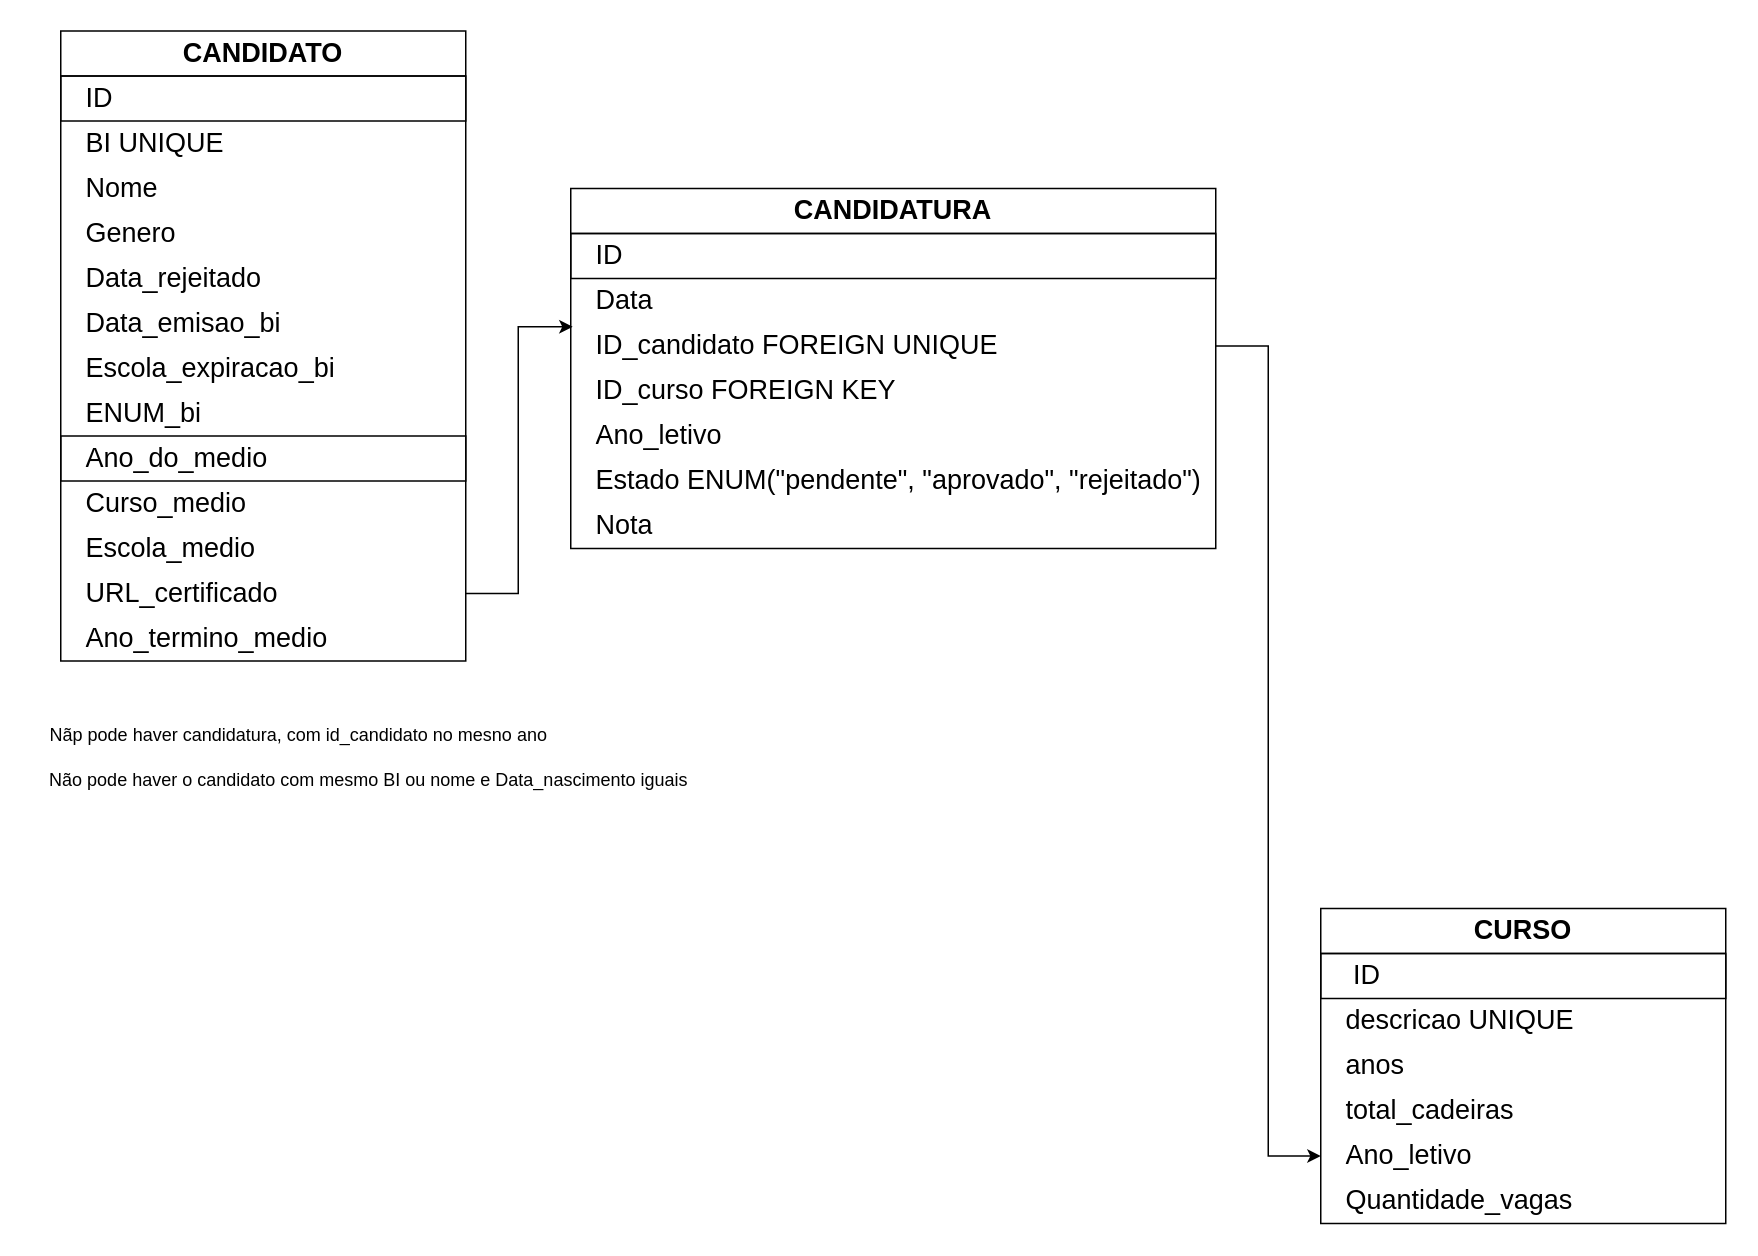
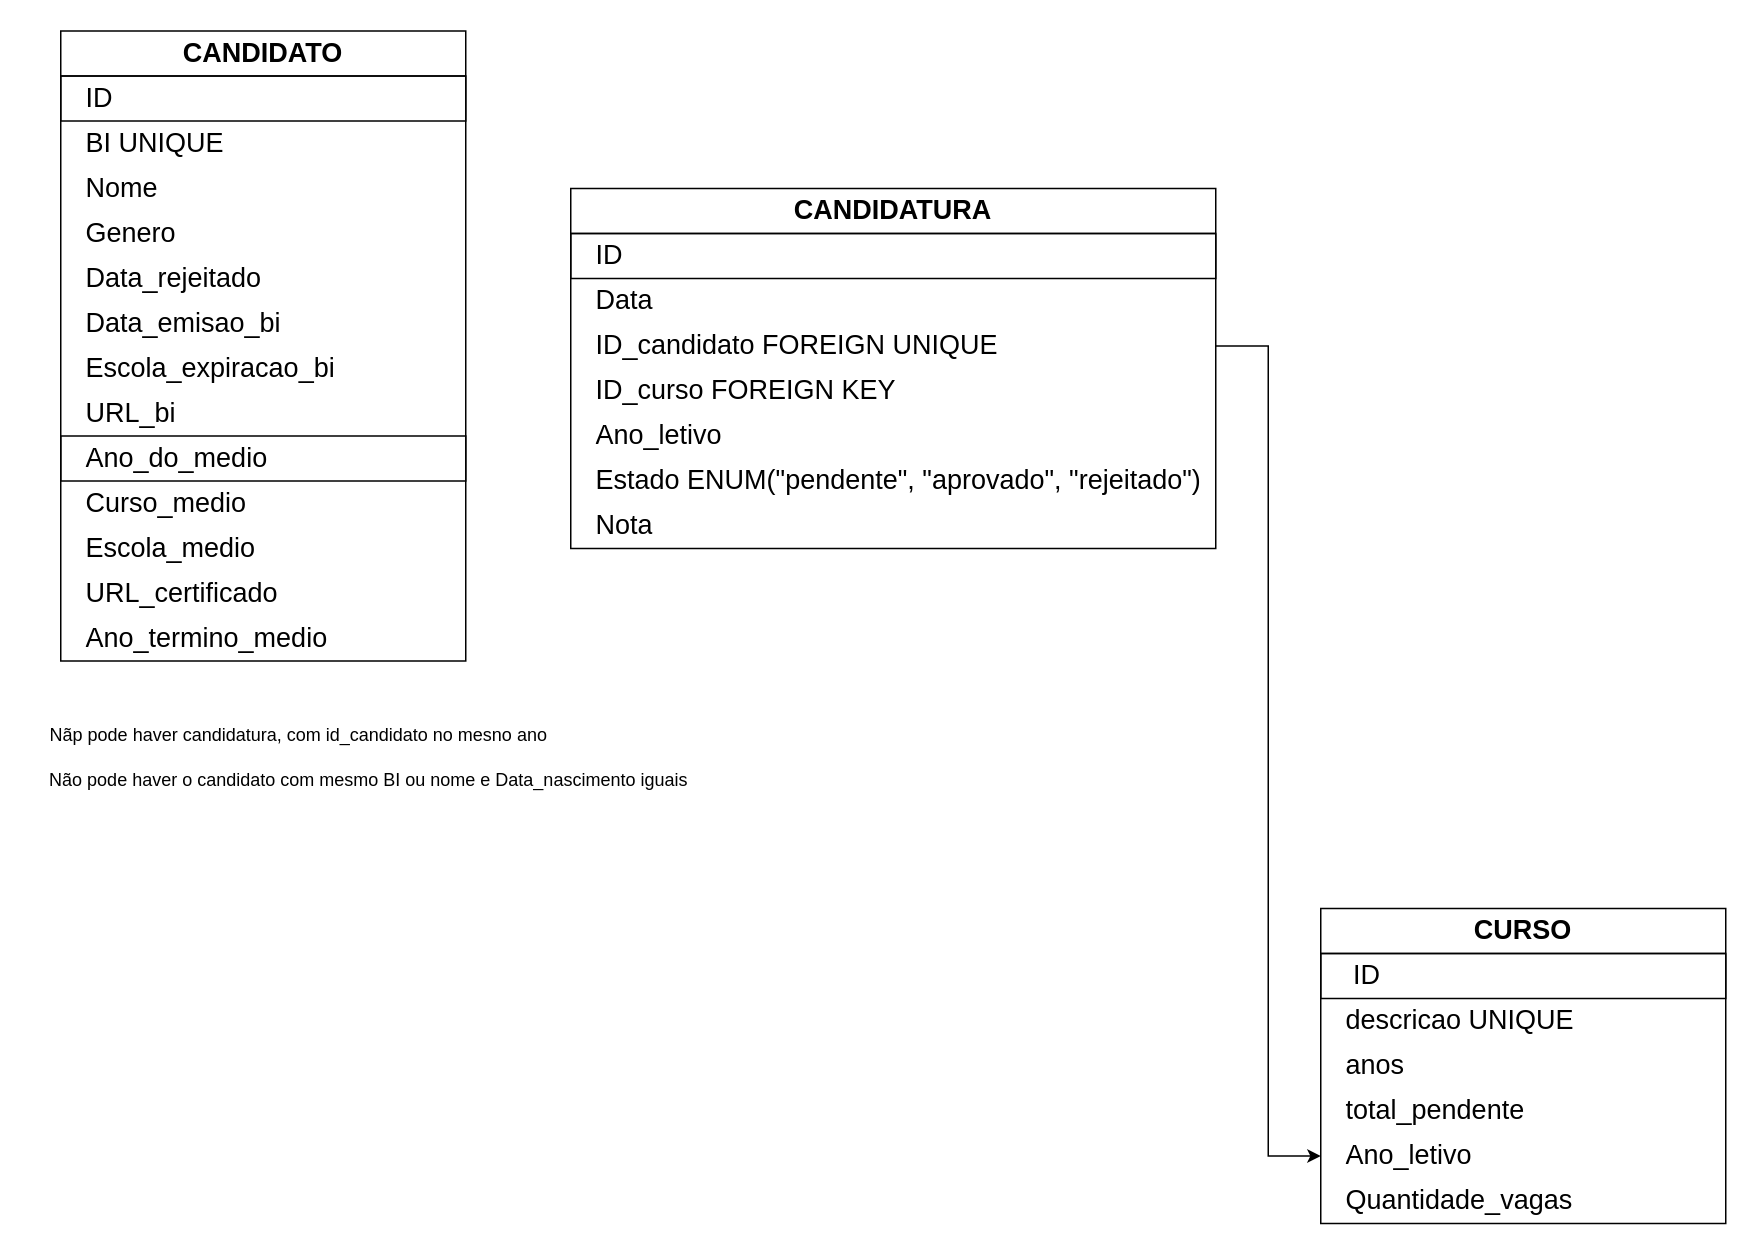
(136, 413) -> (128, 413)
(518, 464) -> none
(1445, 1111) -> (1449, 1111)
